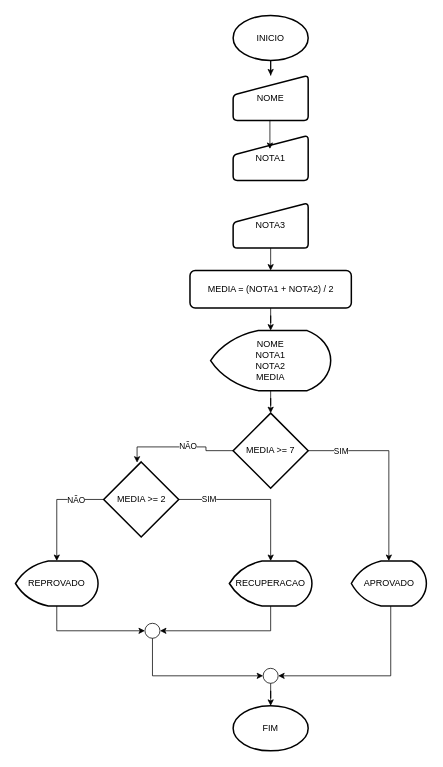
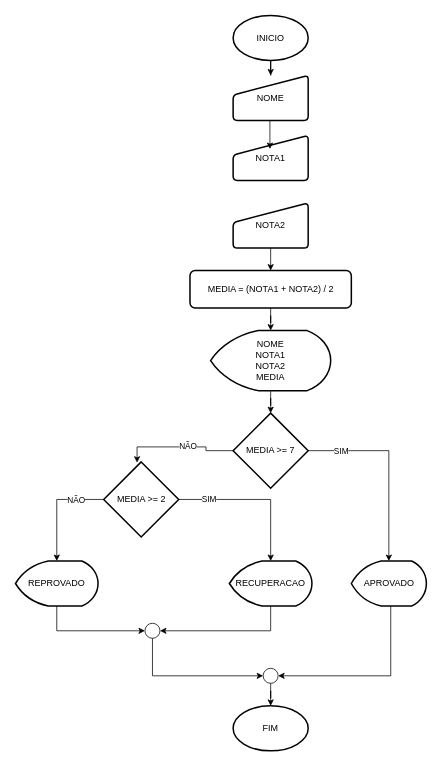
(270, 225) -> (270, 225)
